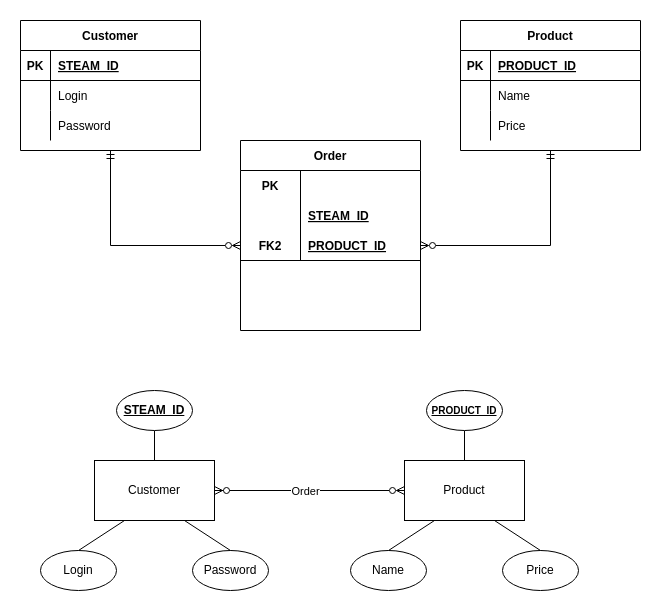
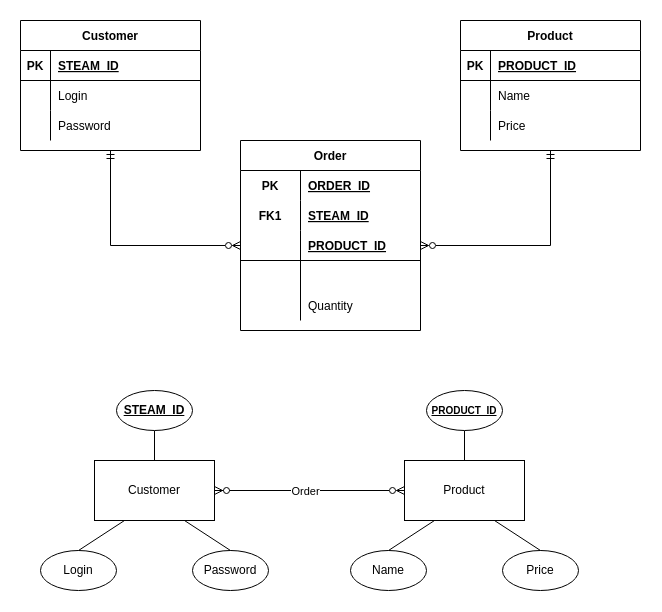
none -> (361, 186)
none -> (271, 216)
(271, 246) -> none
none -> (361, 306)
